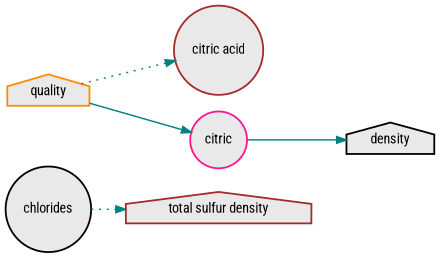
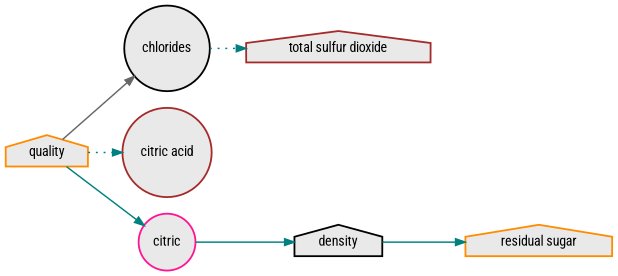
none -> (95, 111)
(219, 209) -> (338, 48)
none -> (539, 242)
